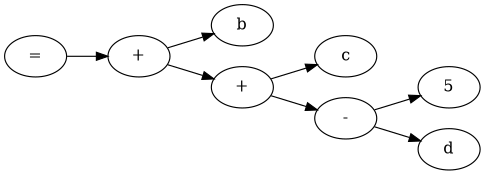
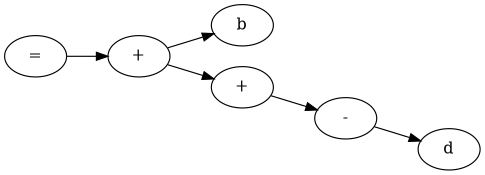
(346, 56) -> none
(449, 87) -> none
